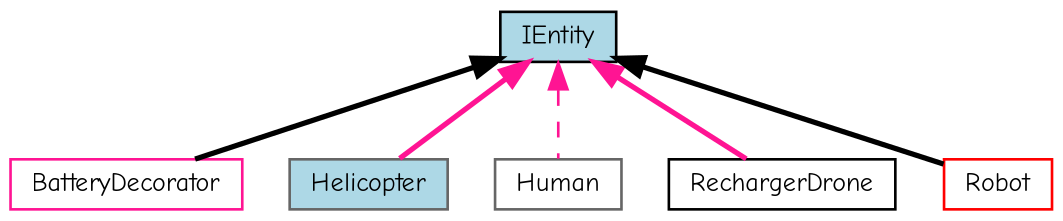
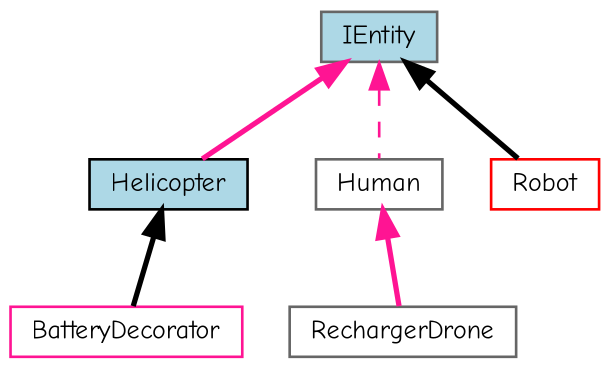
(558, 37) -> (379, 37)
(335, 113) -> (144, 271)
(681, 118) -> (393, 271)
(369, 184) -> (169, 184)
(782, 184) -> (403, 332)
